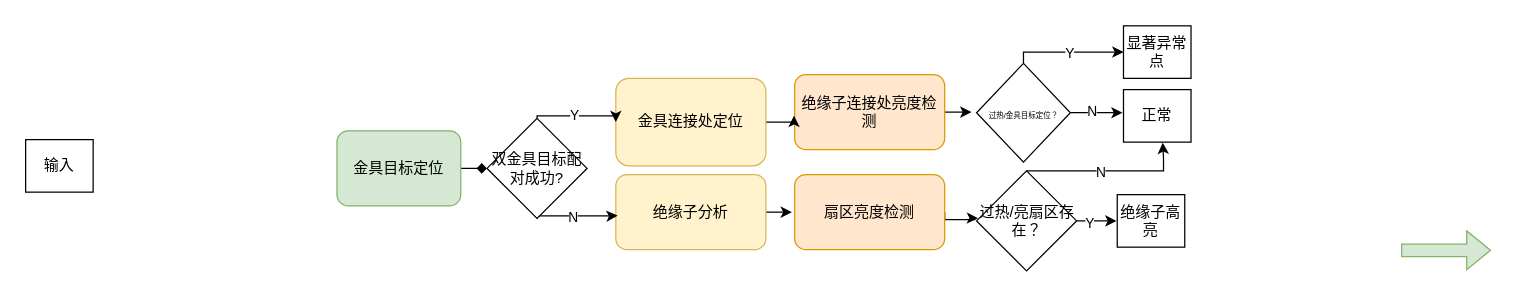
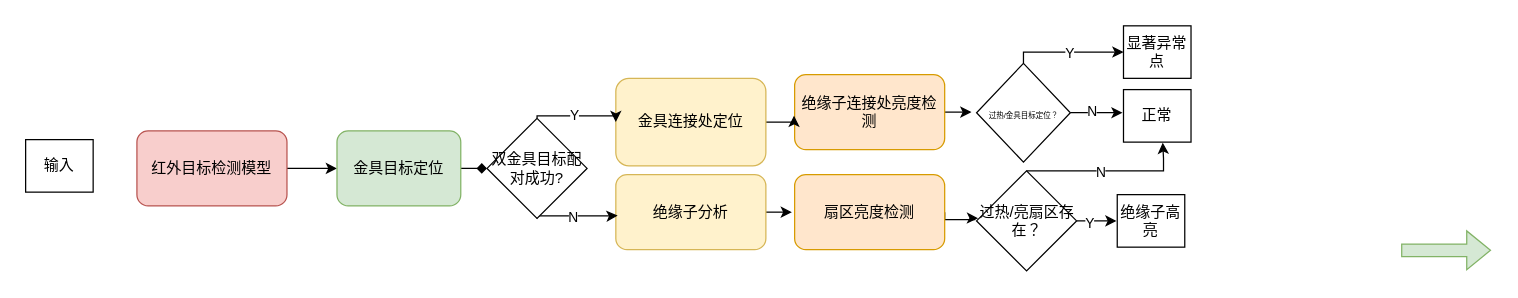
none -> (212, 168)
none -> (308, 168)
